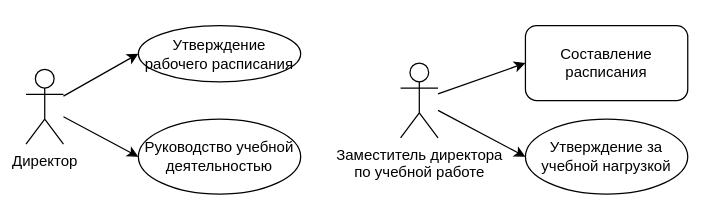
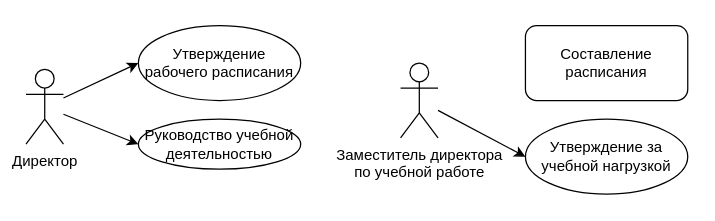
(219, 54) -> (219, 63)
(478, 80) -> none
(219, 157) -> (219, 144)
